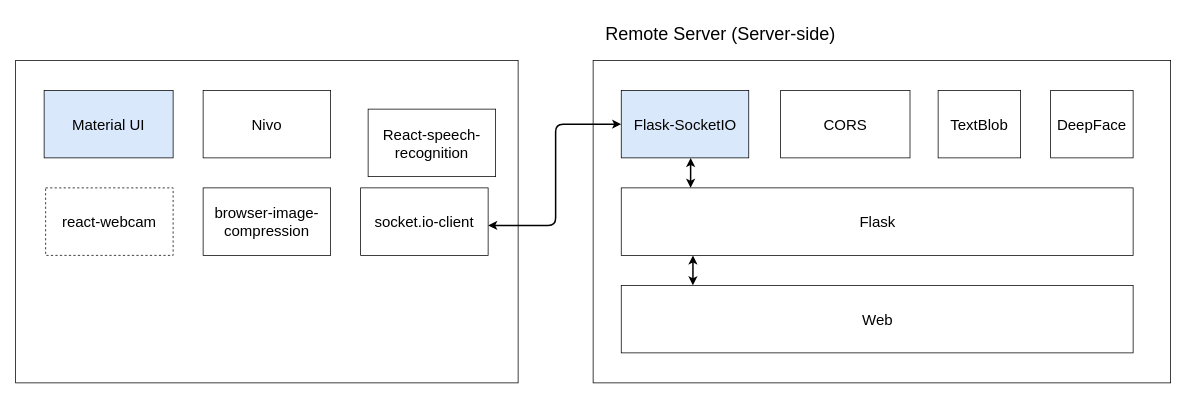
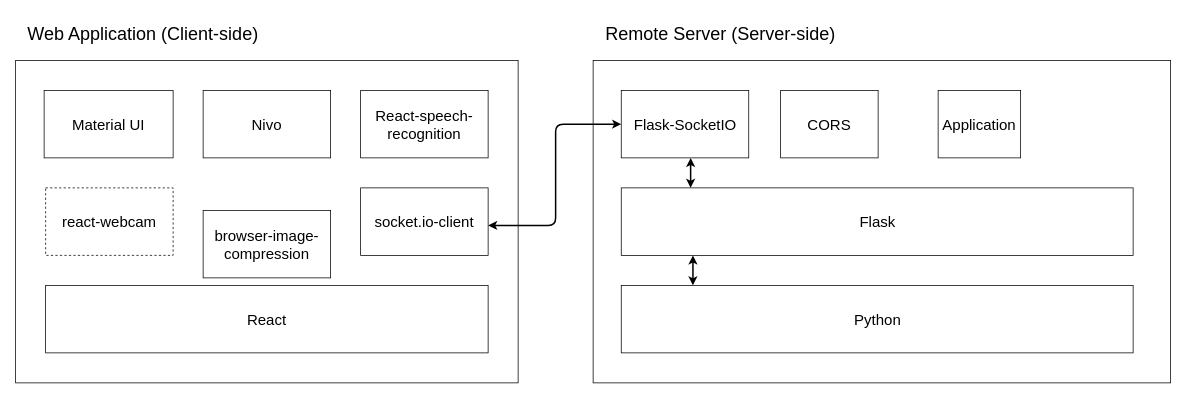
none -> (143, 34)
(108, 124) -> (108, 124)
(685, 124) -> (685, 124)
(845, 124) -> (829, 124)
(979, 124) -> (979, 124)
(1092, 124) -> none
(432, 143) -> (424, 124)
(267, 222) -> (267, 244)
none -> (267, 319)
(878, 319) -> (878, 319)
